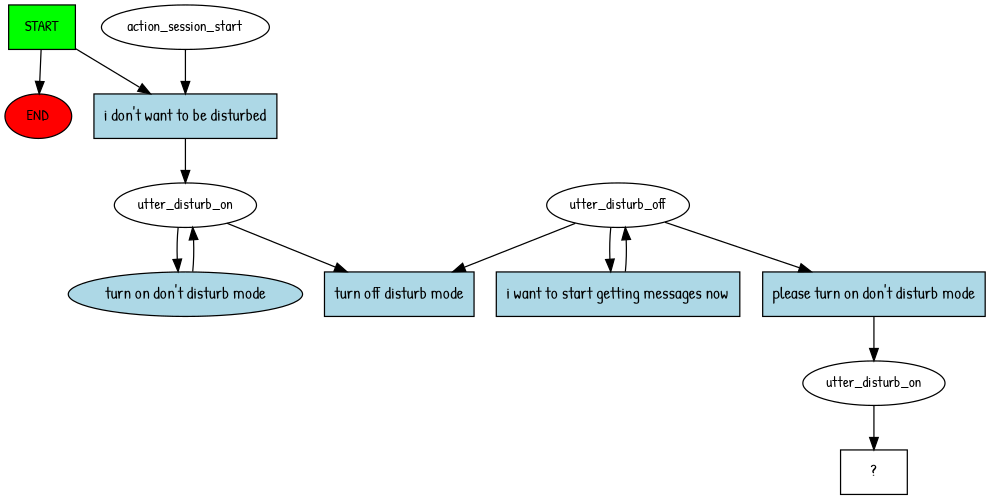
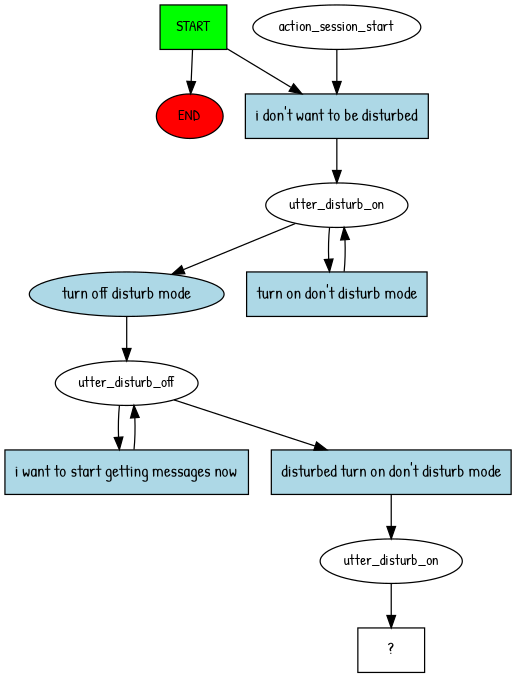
(520, 245) -> (127, 333)
(185, 294) -> (337, 294)
(399, 294) -> (127, 294)
(874, 294) -> (391, 472)
